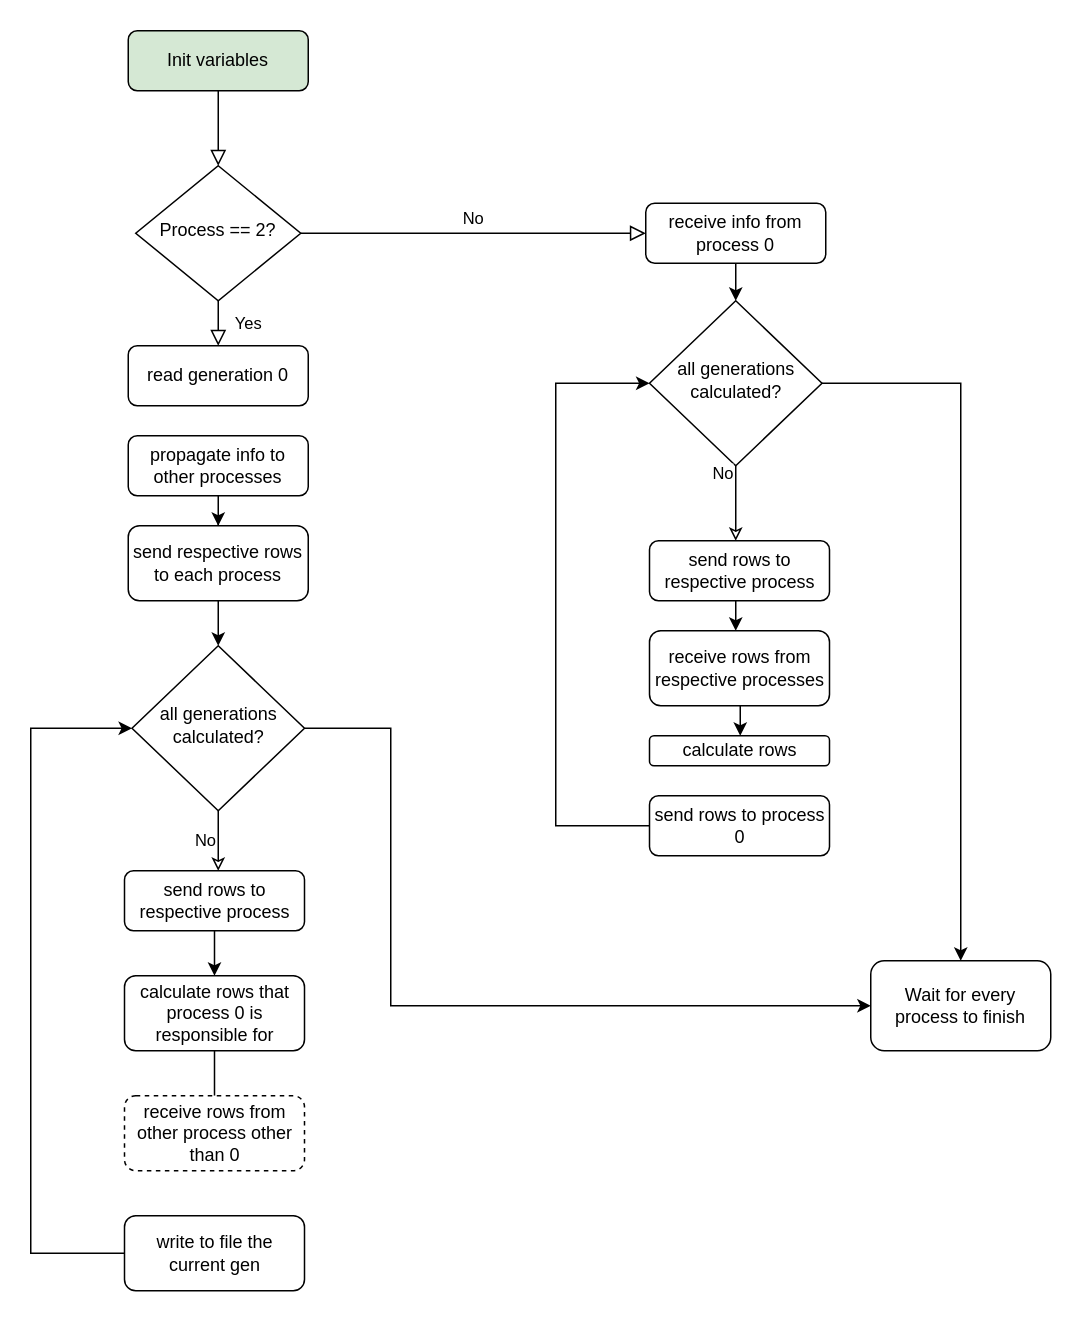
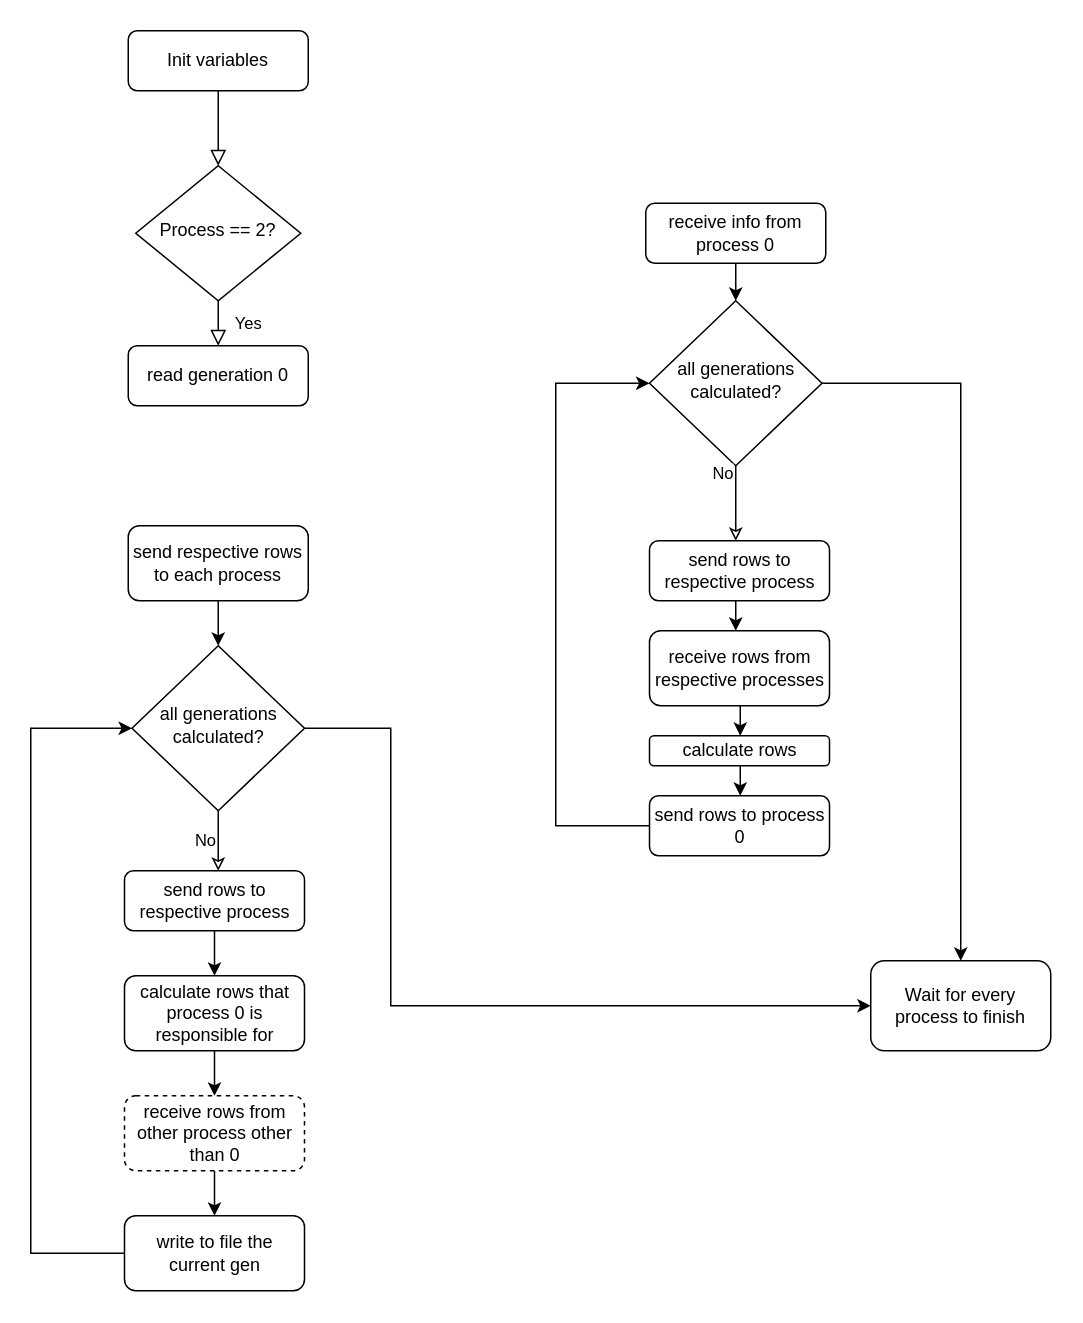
(218, 61) -> (218, 61)
(465, 233) -> none
(218, 466) -> none
(218, 516) -> none
none -> (740, 776)
(215, 1088) -> (215, 1084)
none -> (215, 1199)
